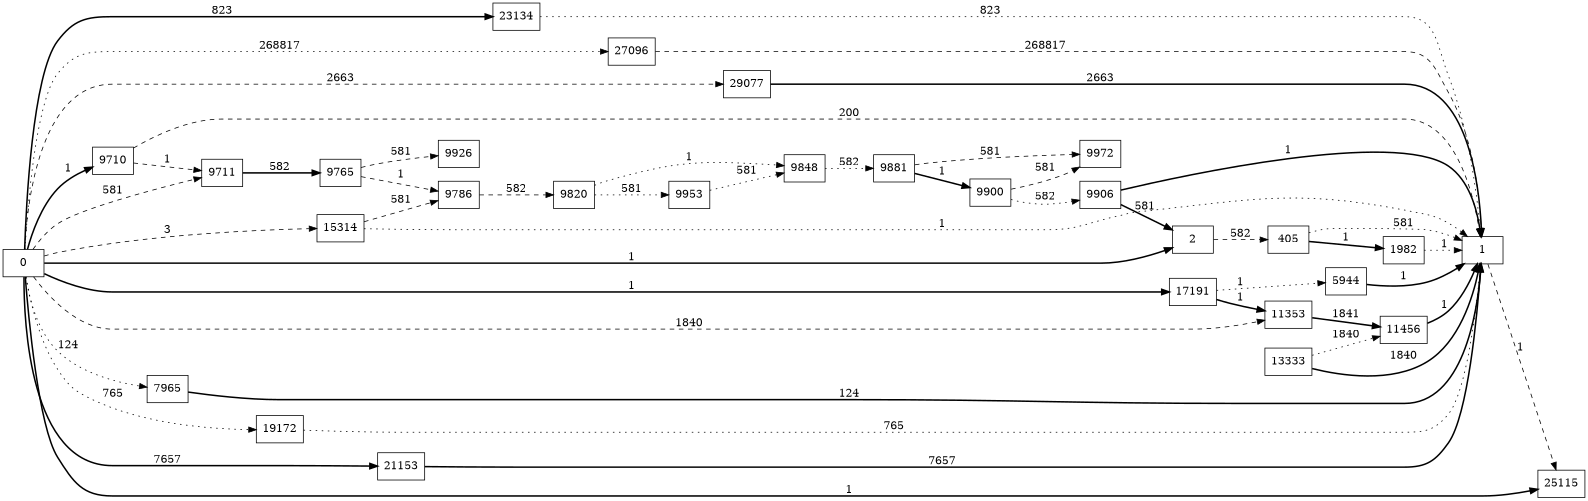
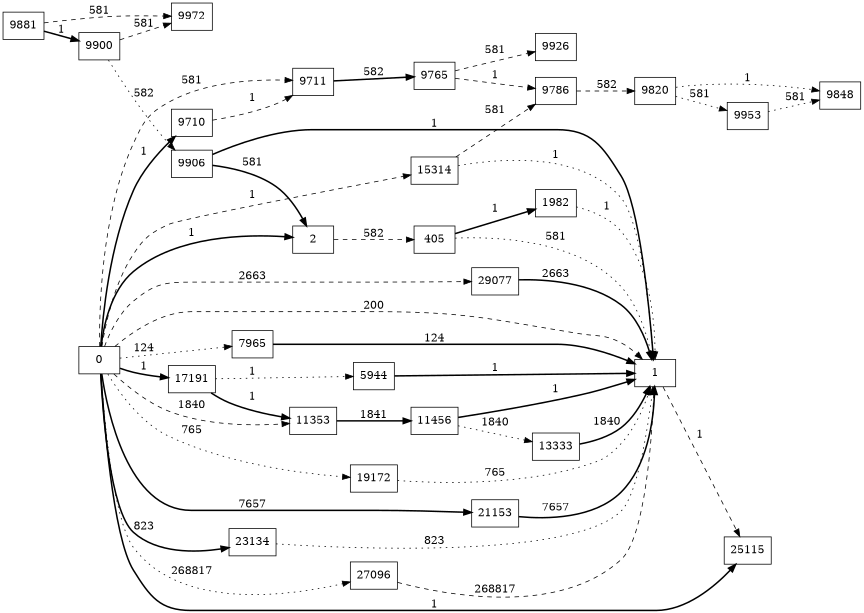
(838, 119) -> (374, 312)
(845, 168) -> none
(168, 230) -> (253, 195)
(1342, 347) -> (491, 433)
